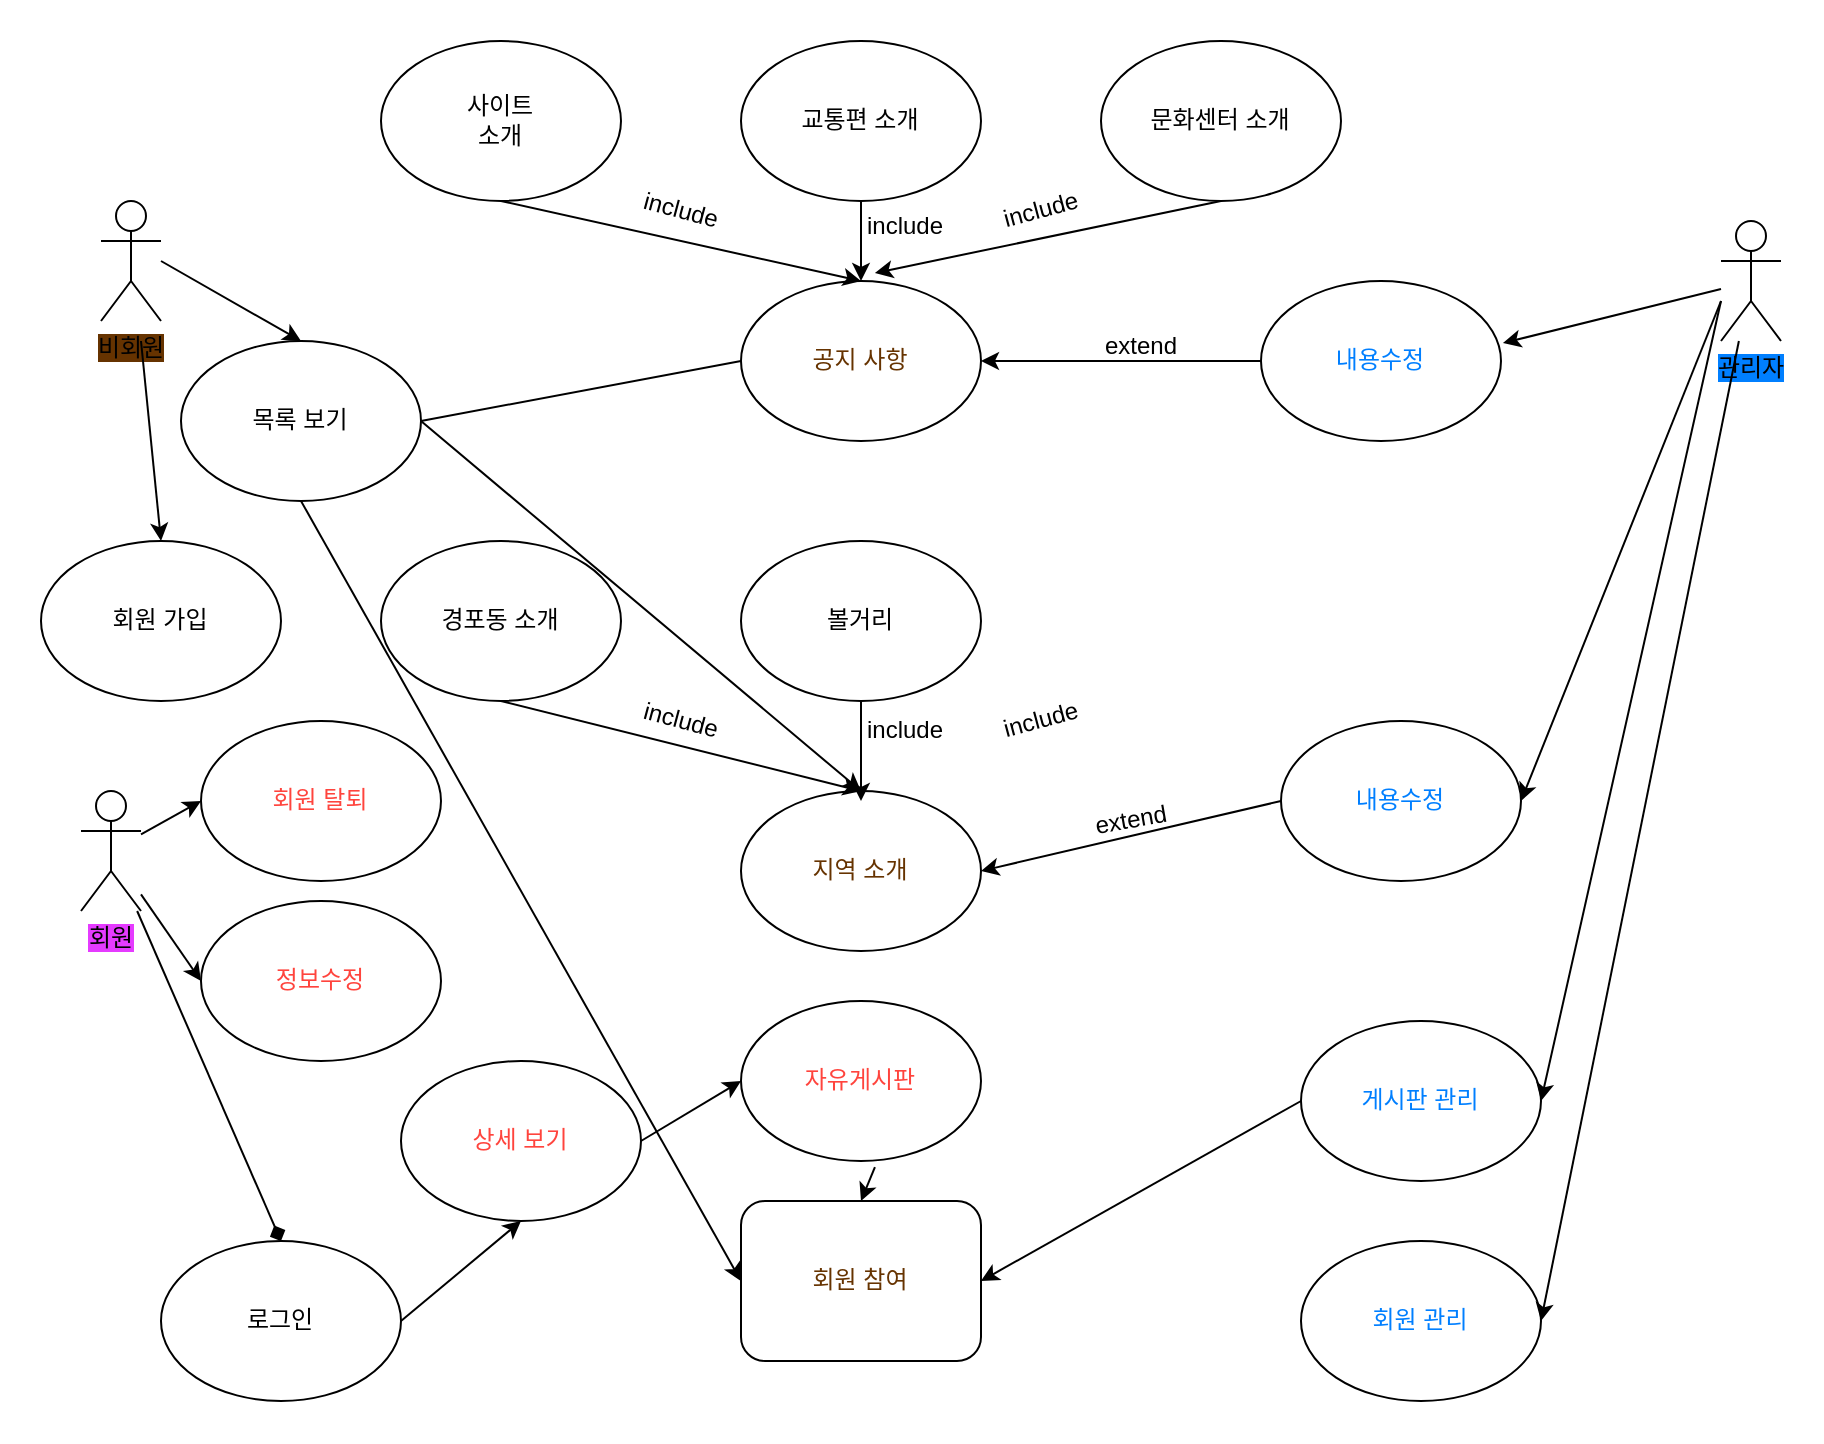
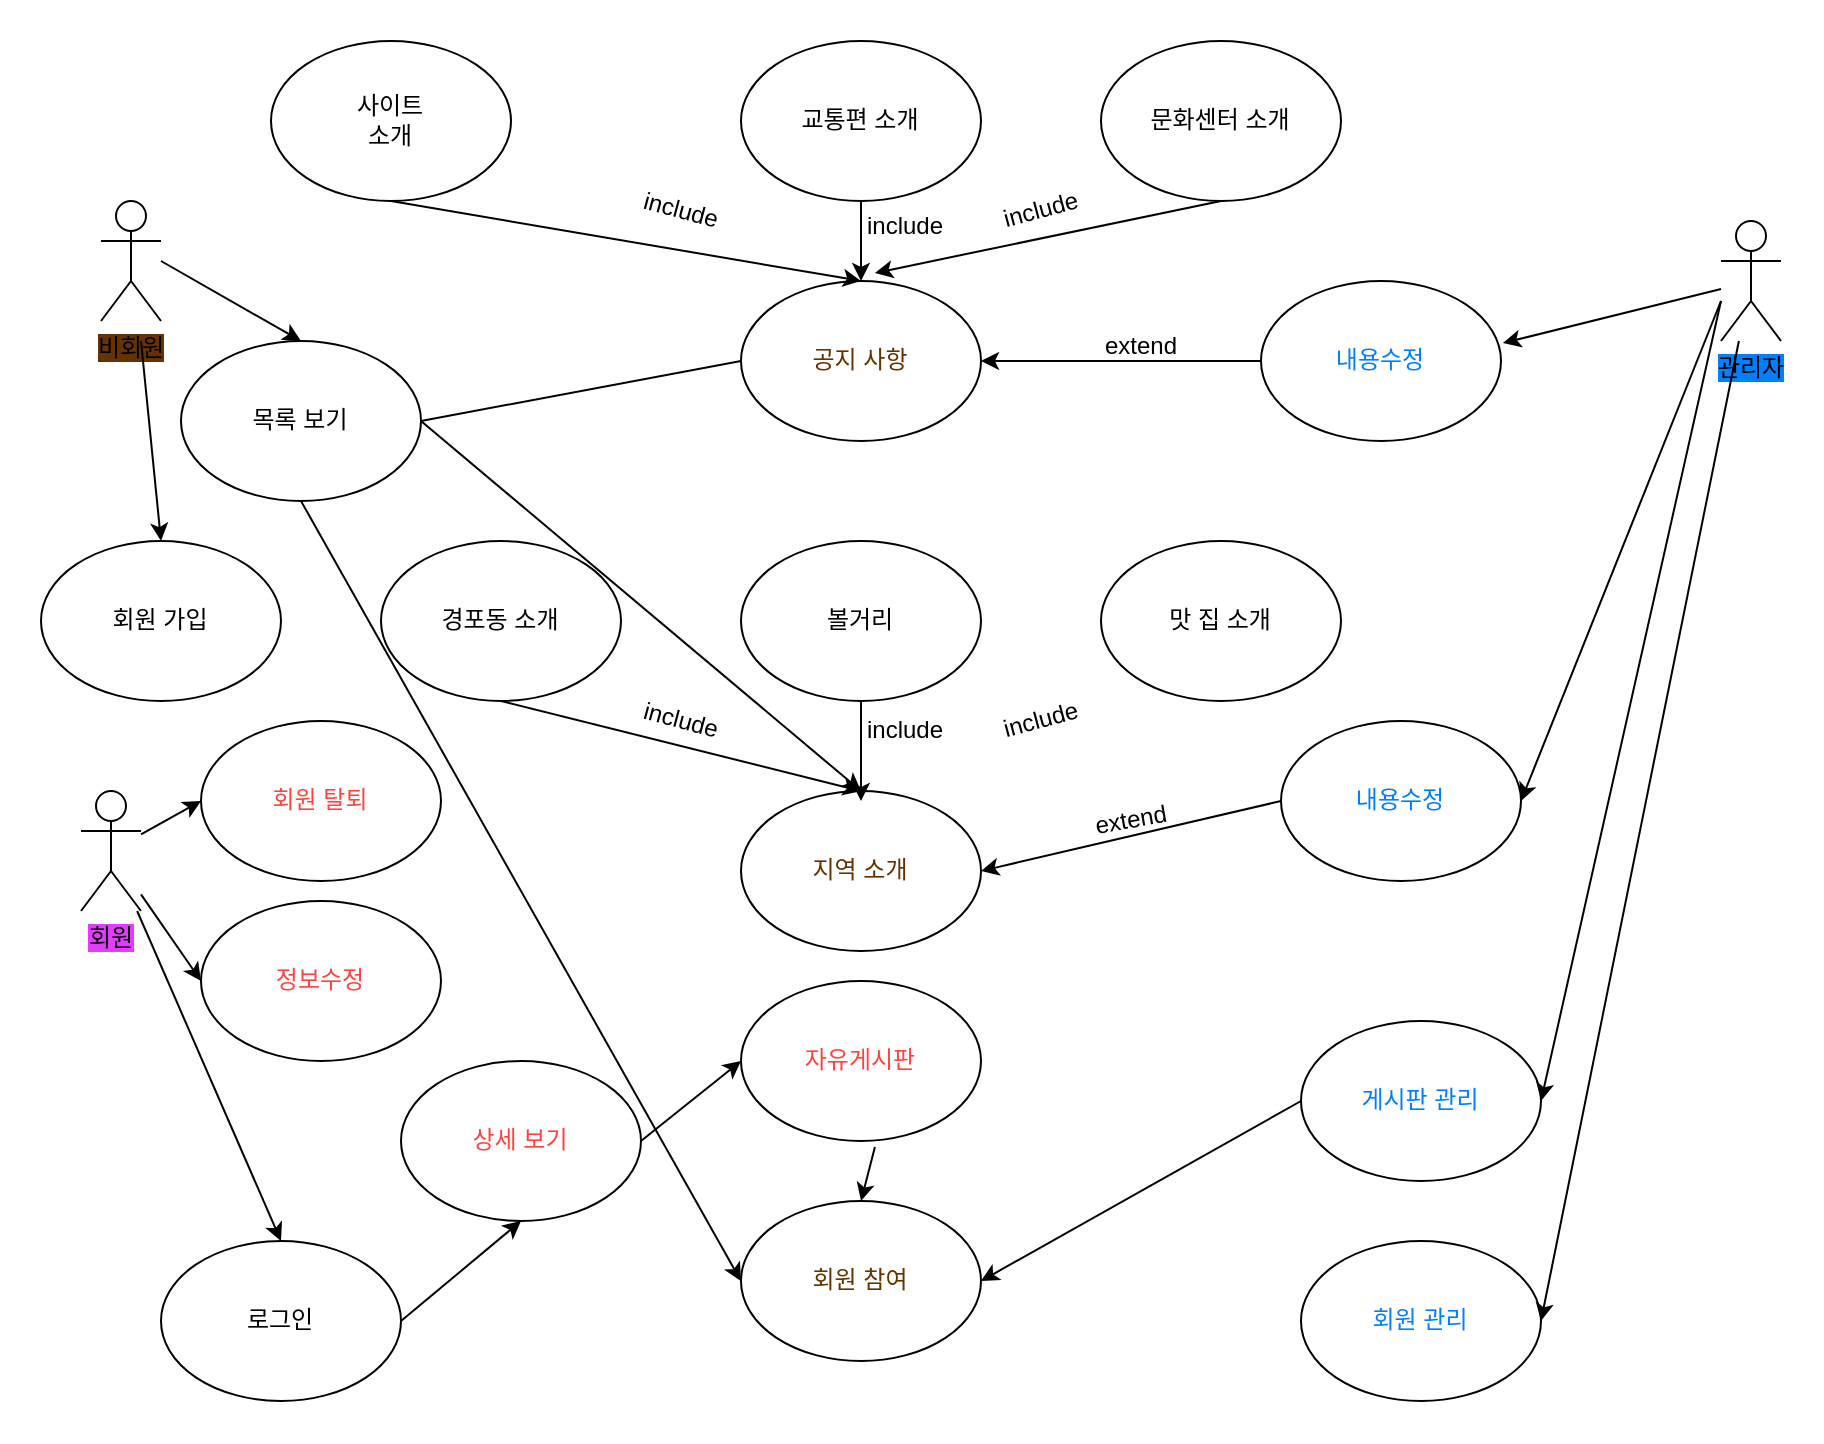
(501, 121) -> (391, 121)
none -> (1221, 621)
(861, 1081) -> (861, 1061)
(274, 1225) -> (275, 1227)
(861, 1281) -> (861, 1281)
